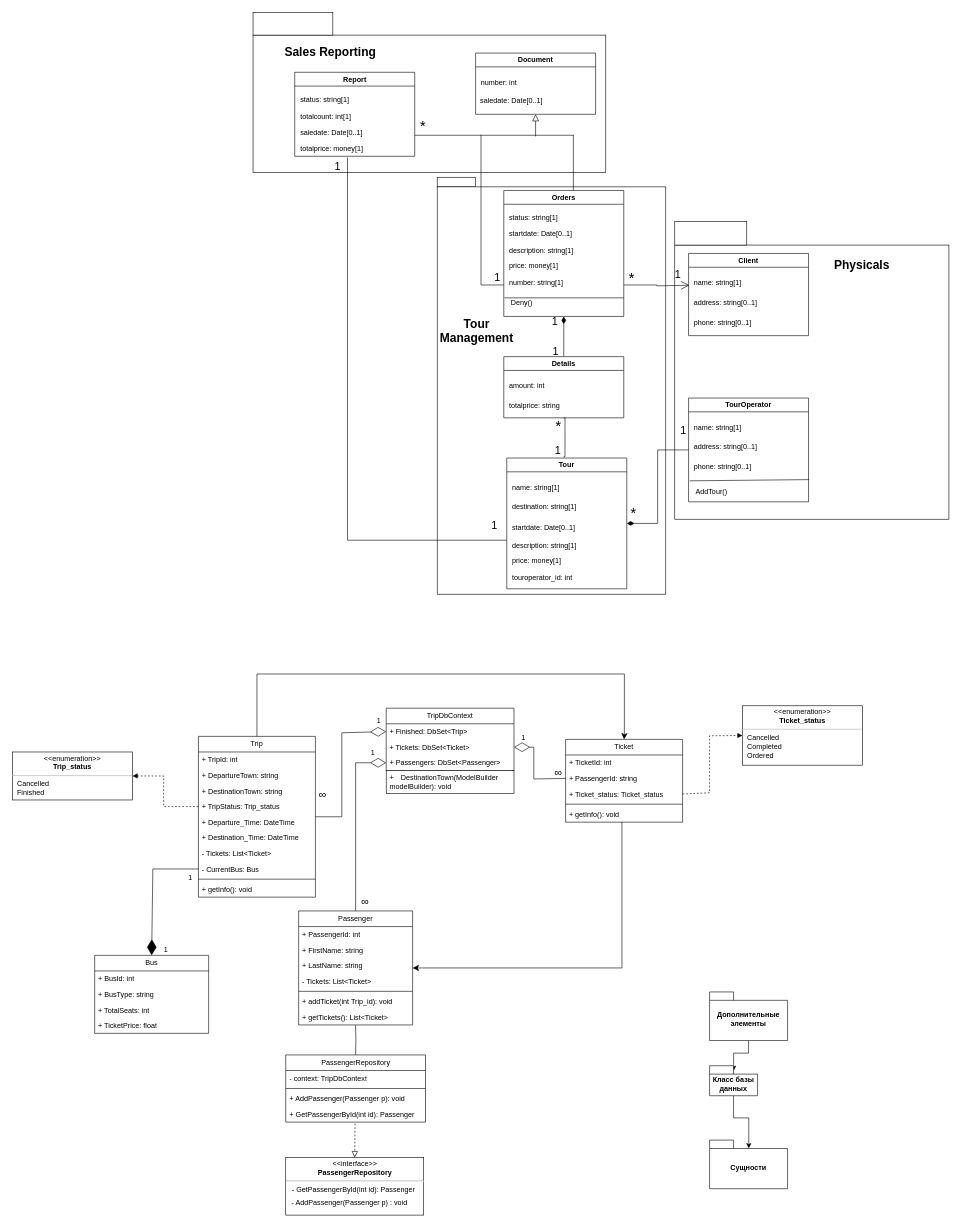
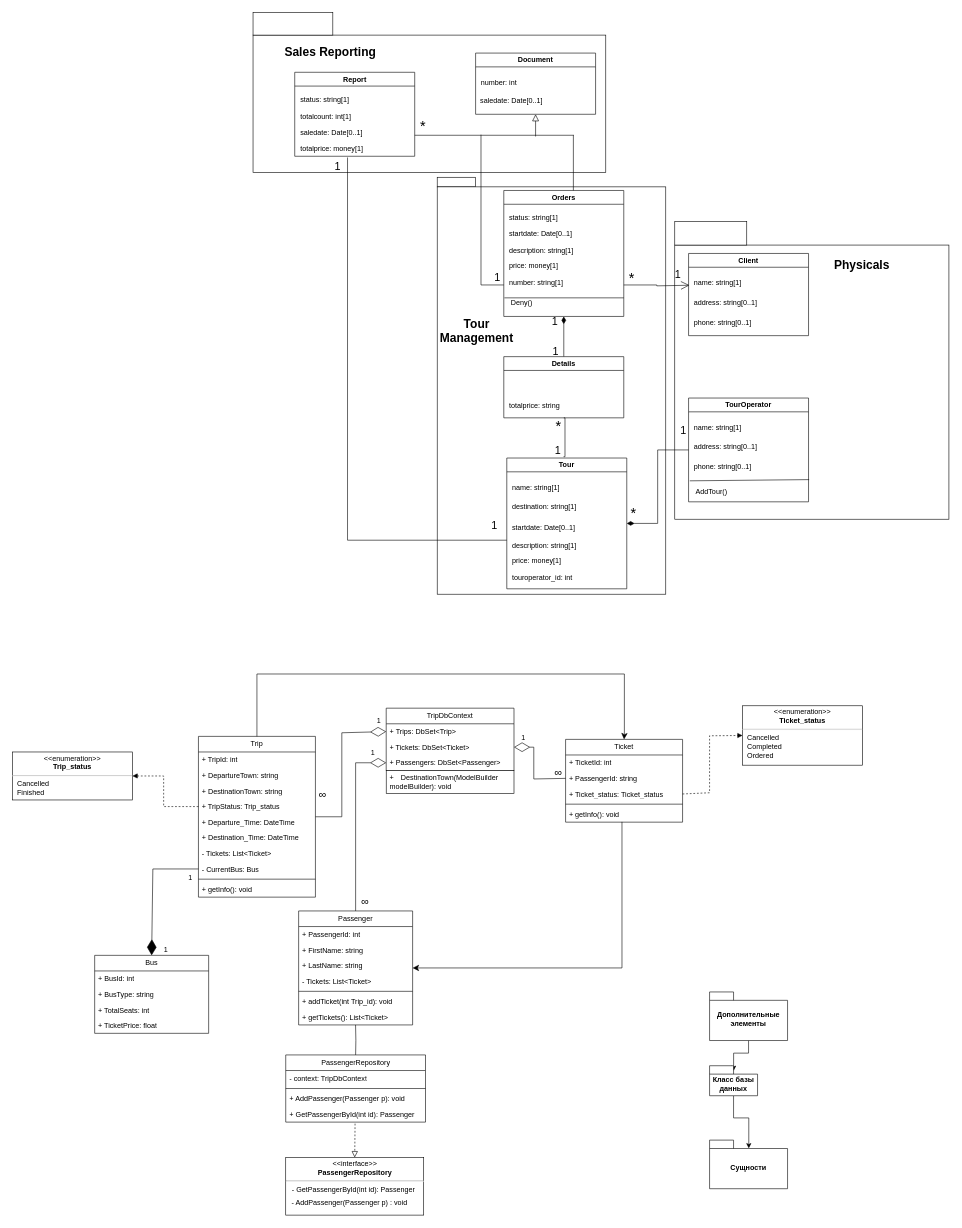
(540, 386) -> none
(431, 732) -> (426, 732)
